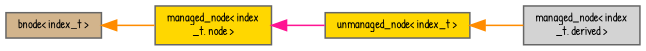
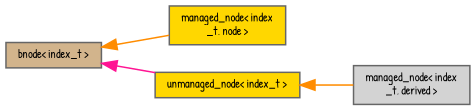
(306, 25) -> (136, 69)
